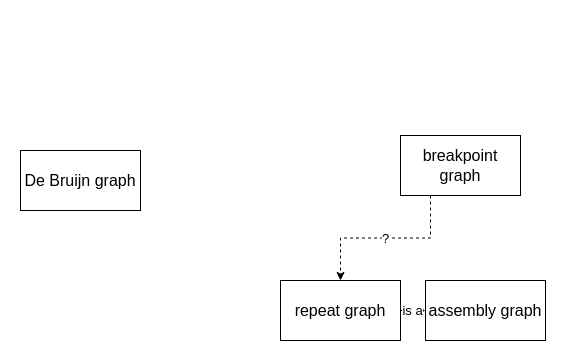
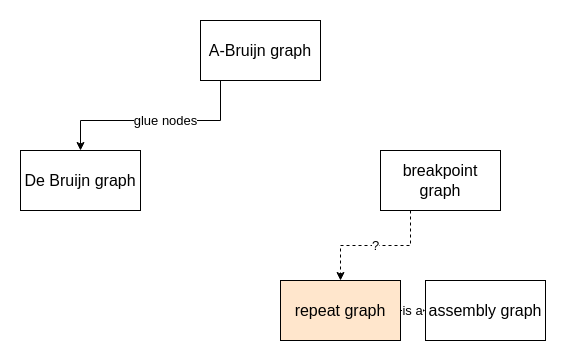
none -> (261, 51)
none -> (170, 121)
(461, 166) -> (441, 181)
(341, 311) -> (341, 311)
